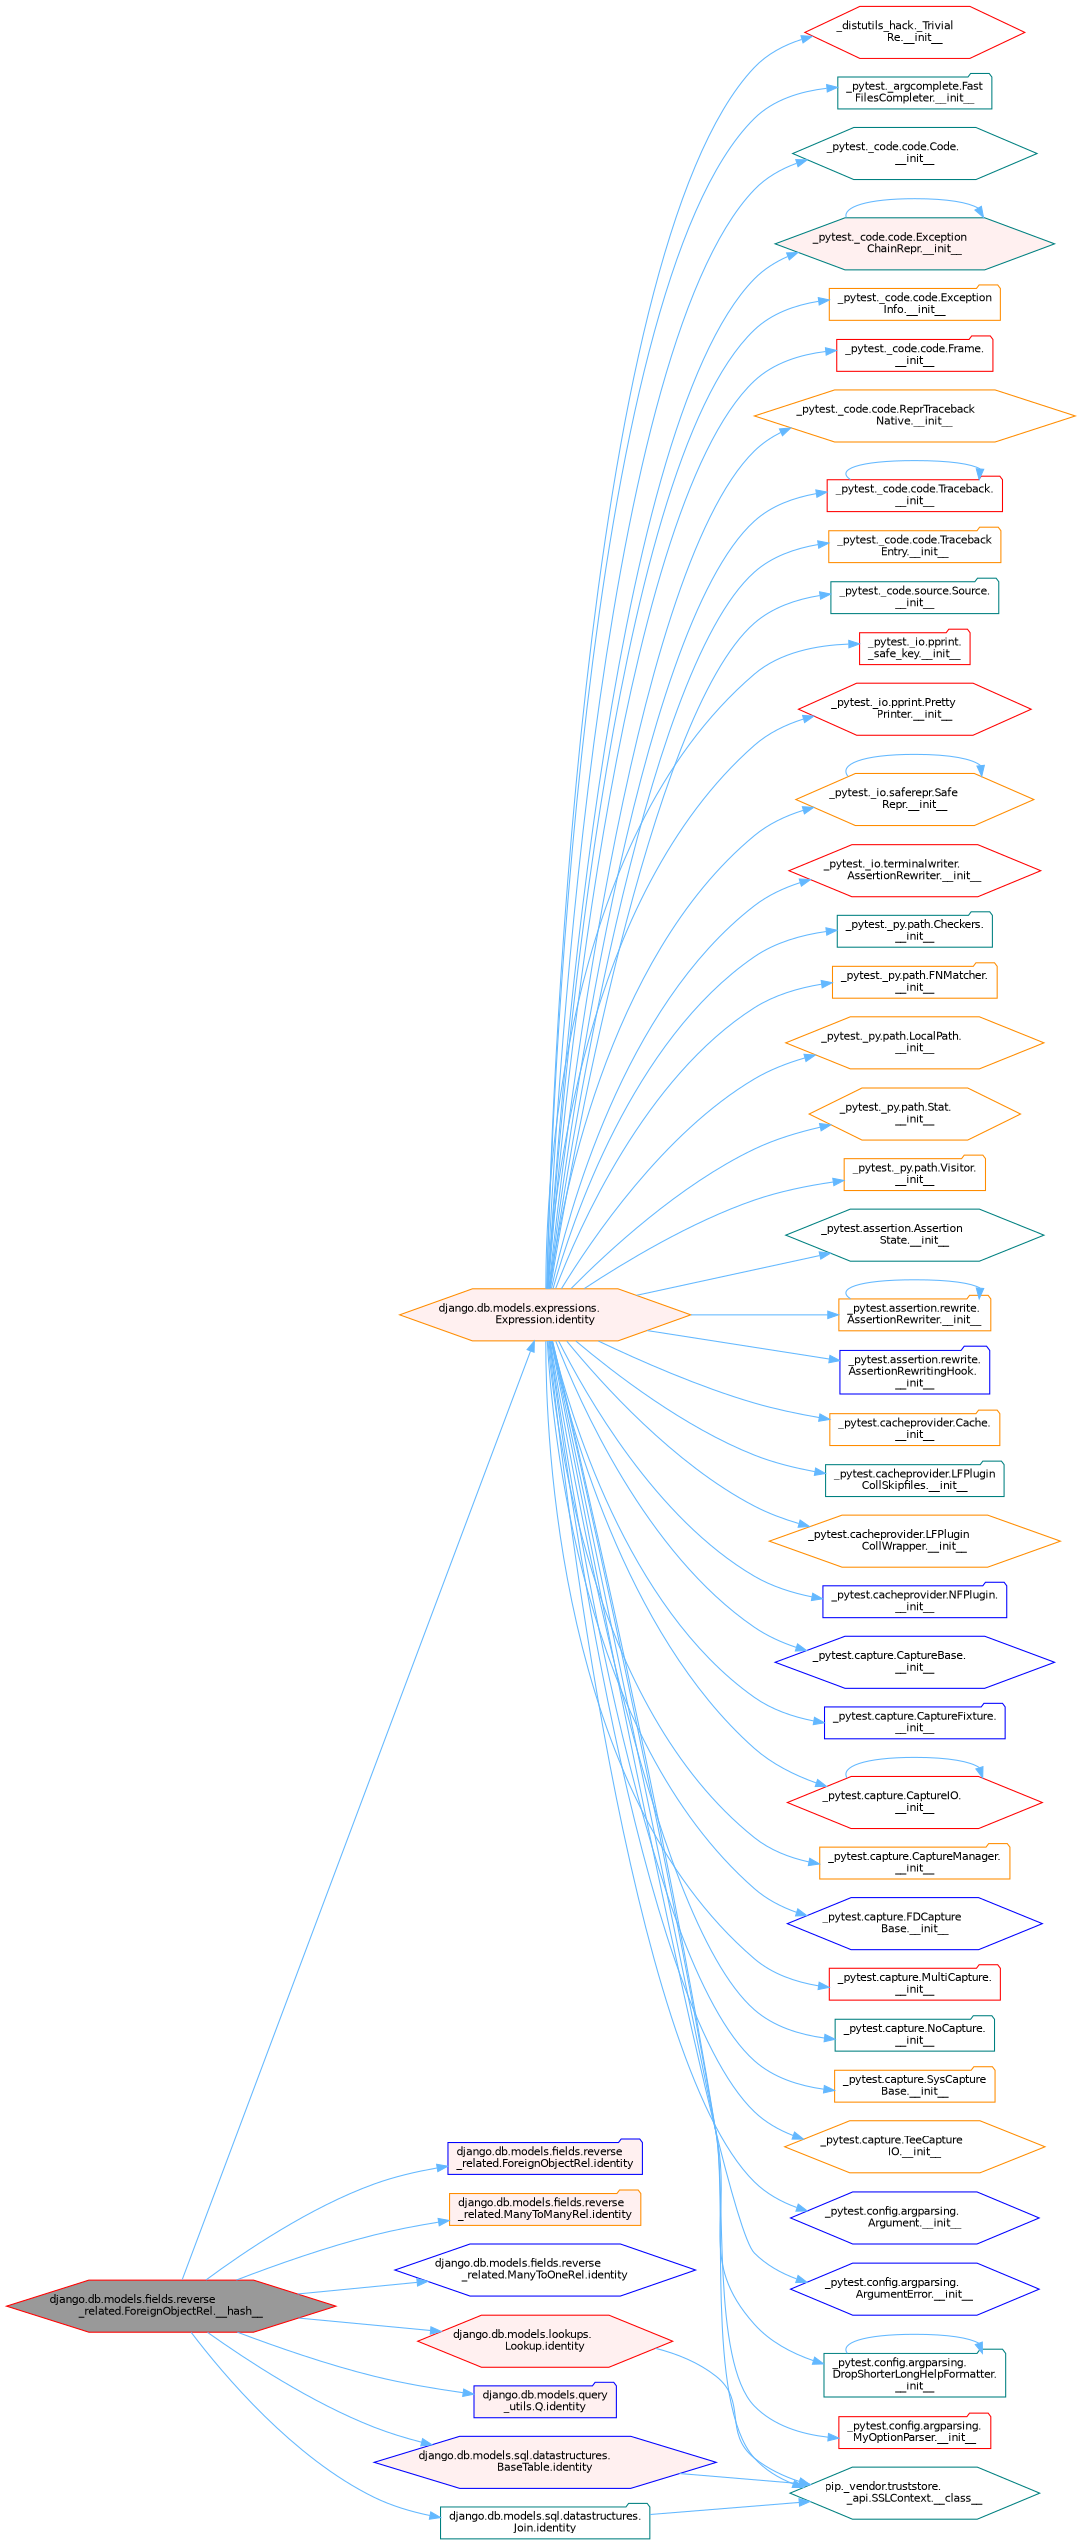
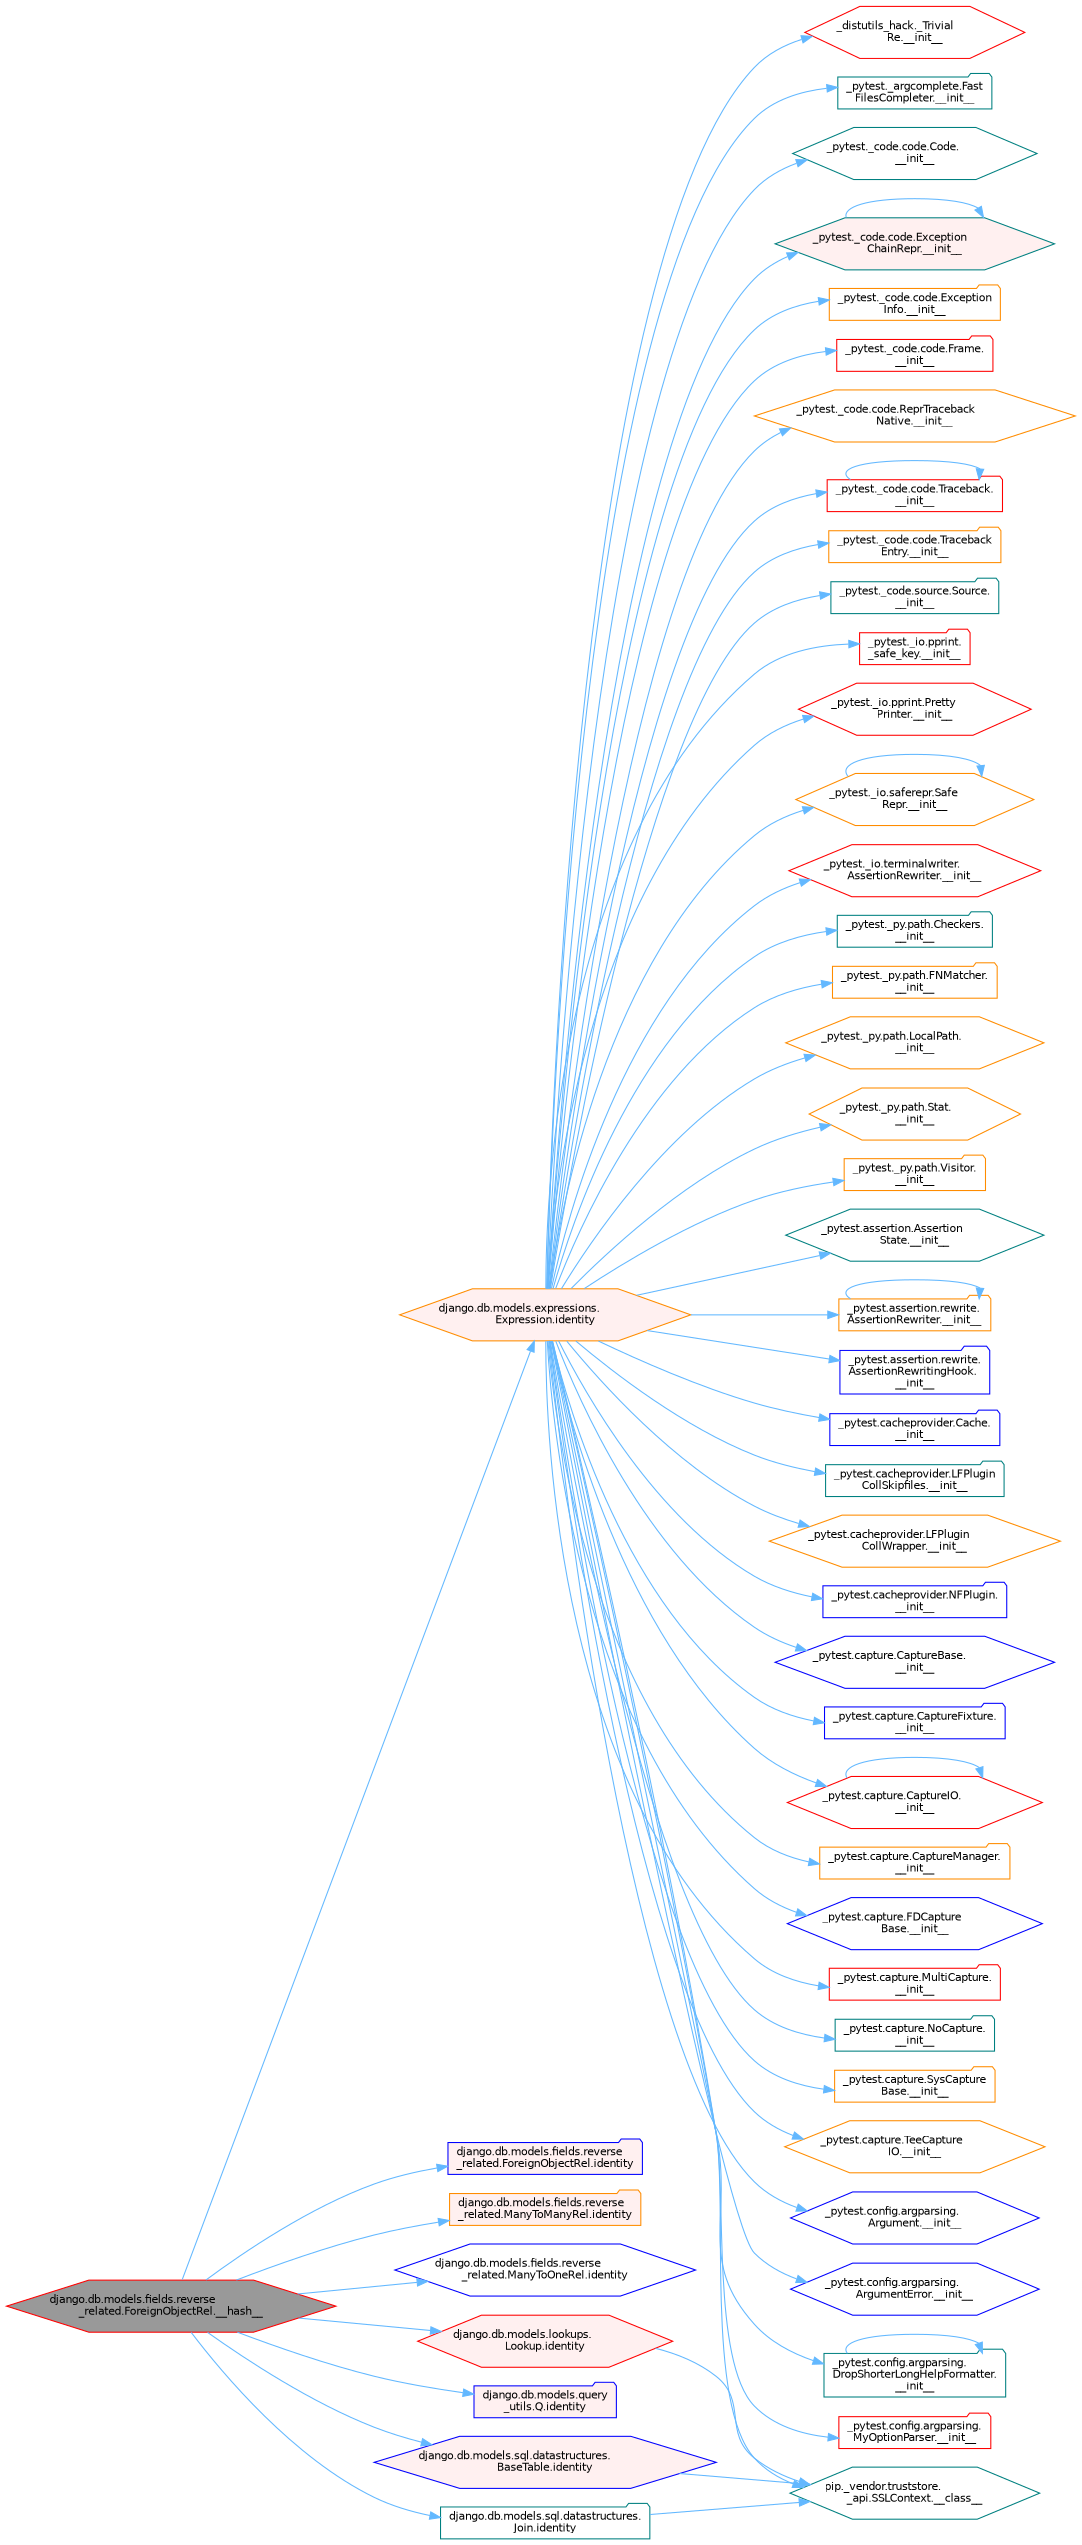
(915, 1430) -> (915, 1430)
